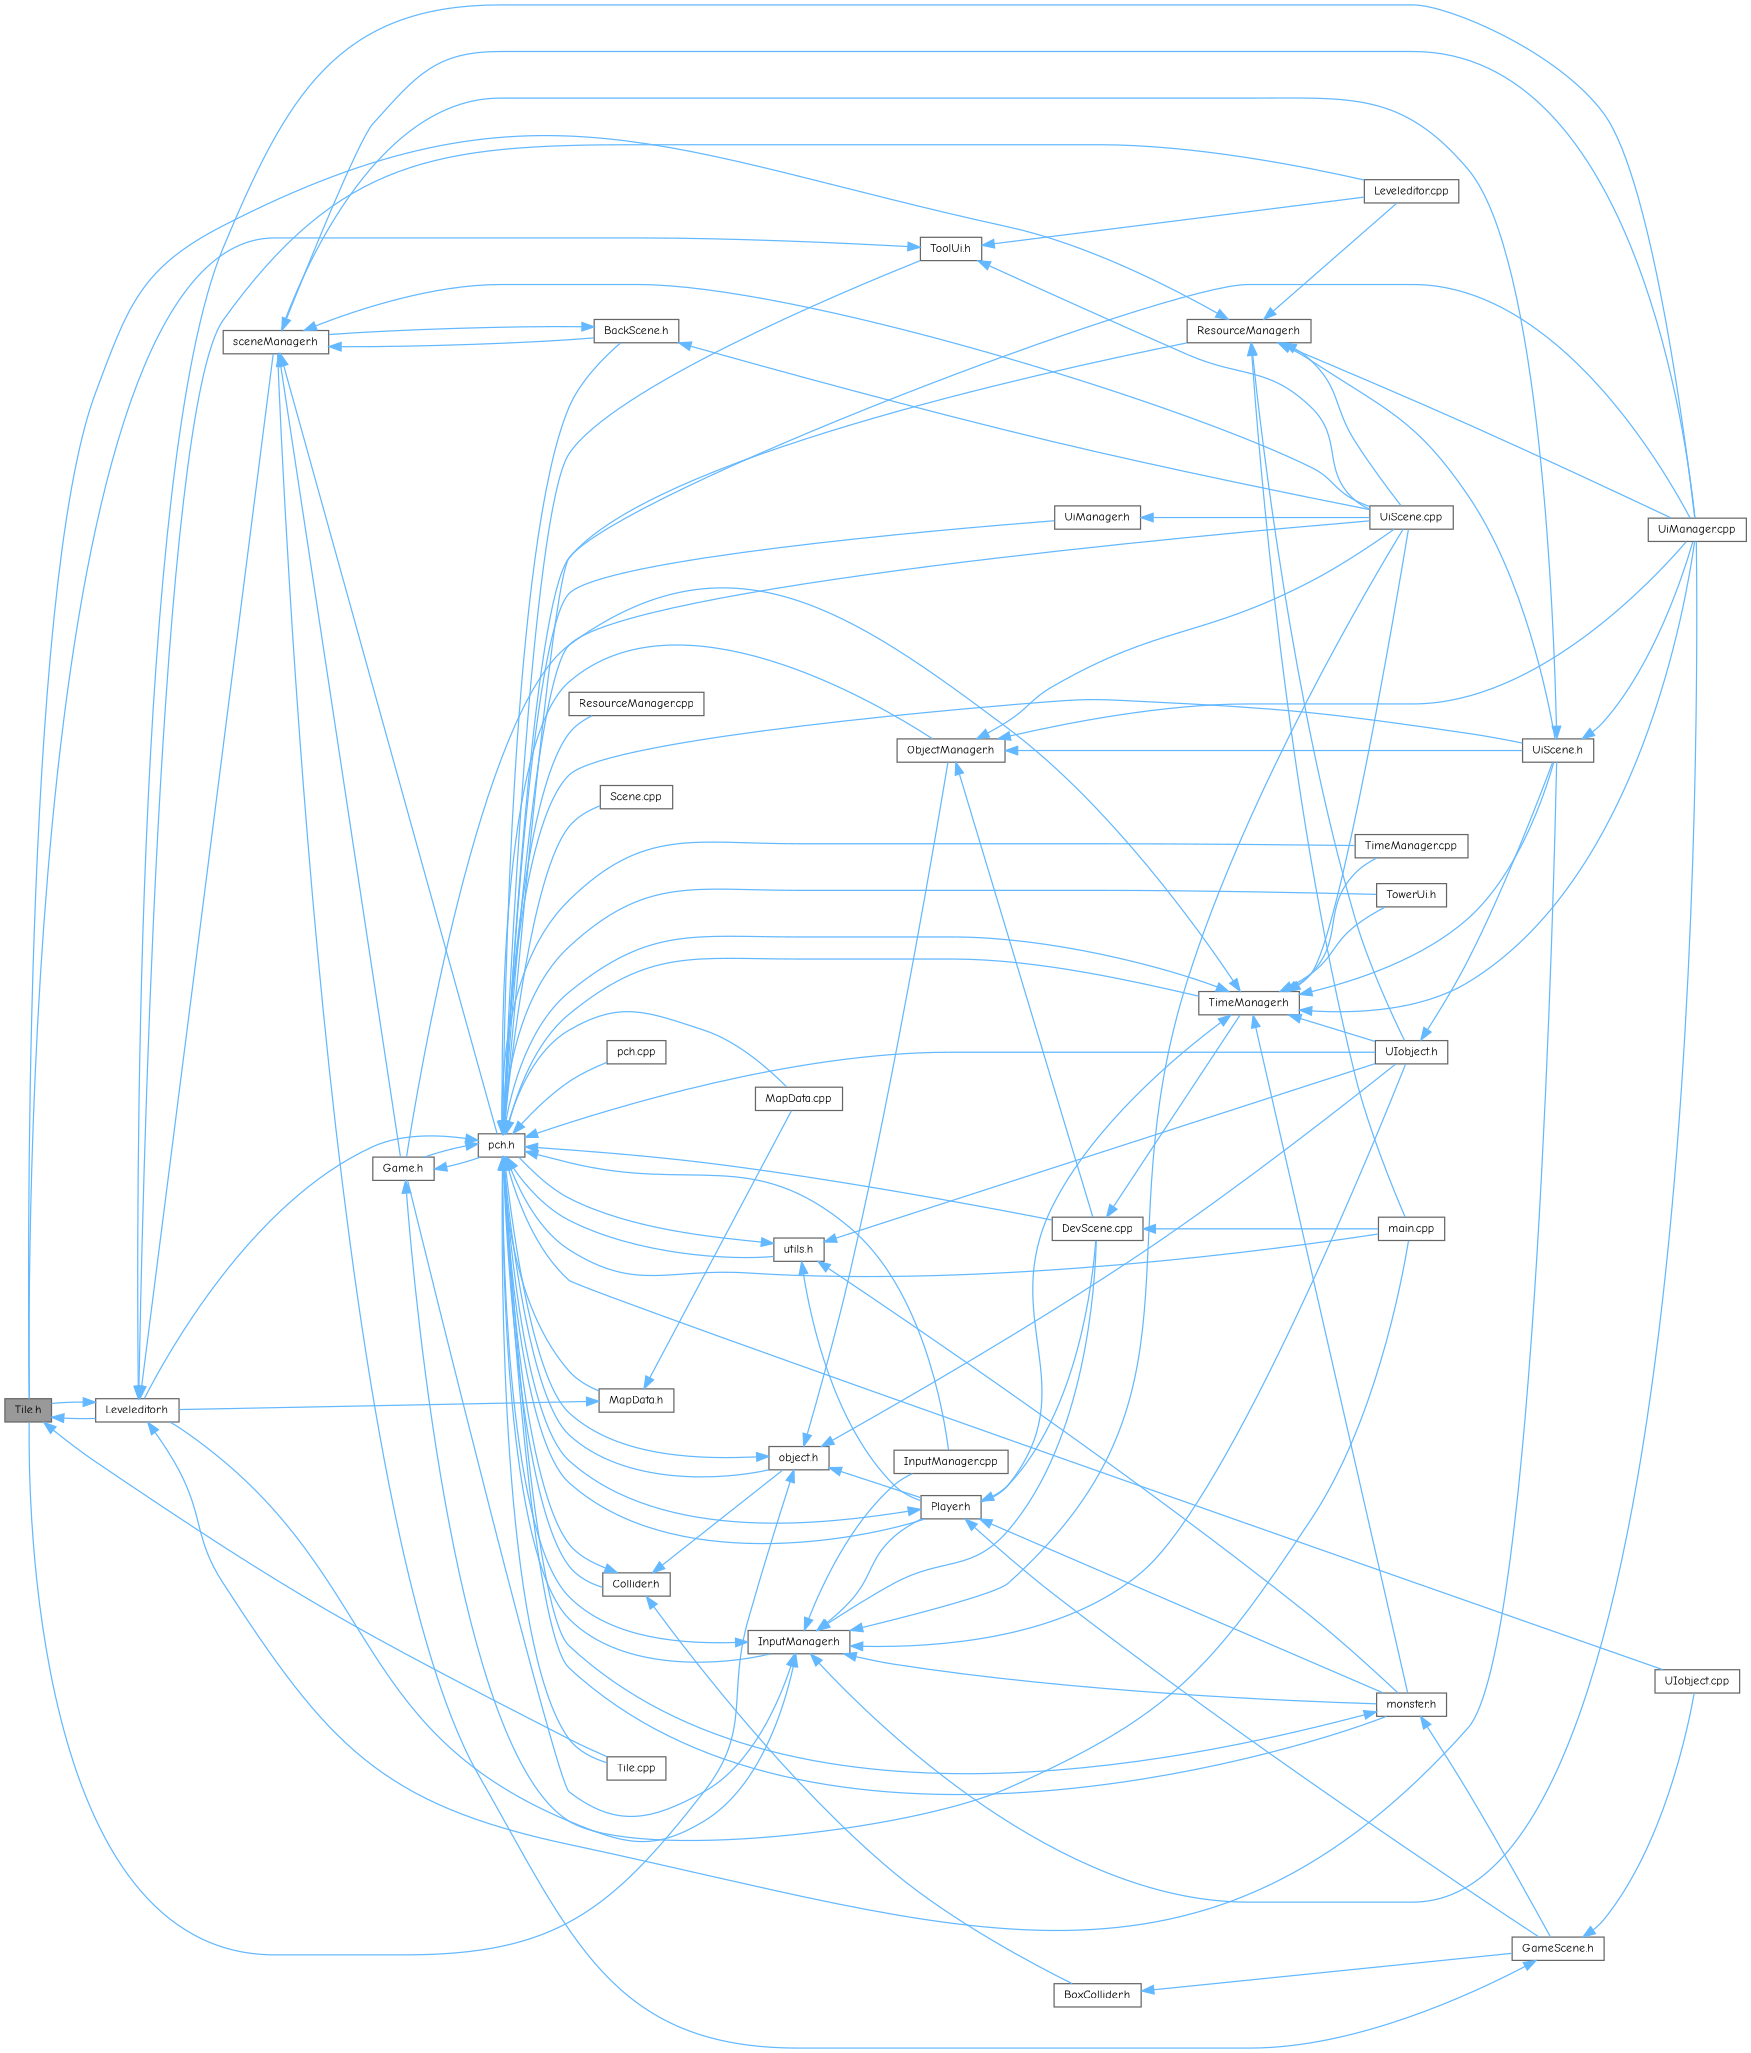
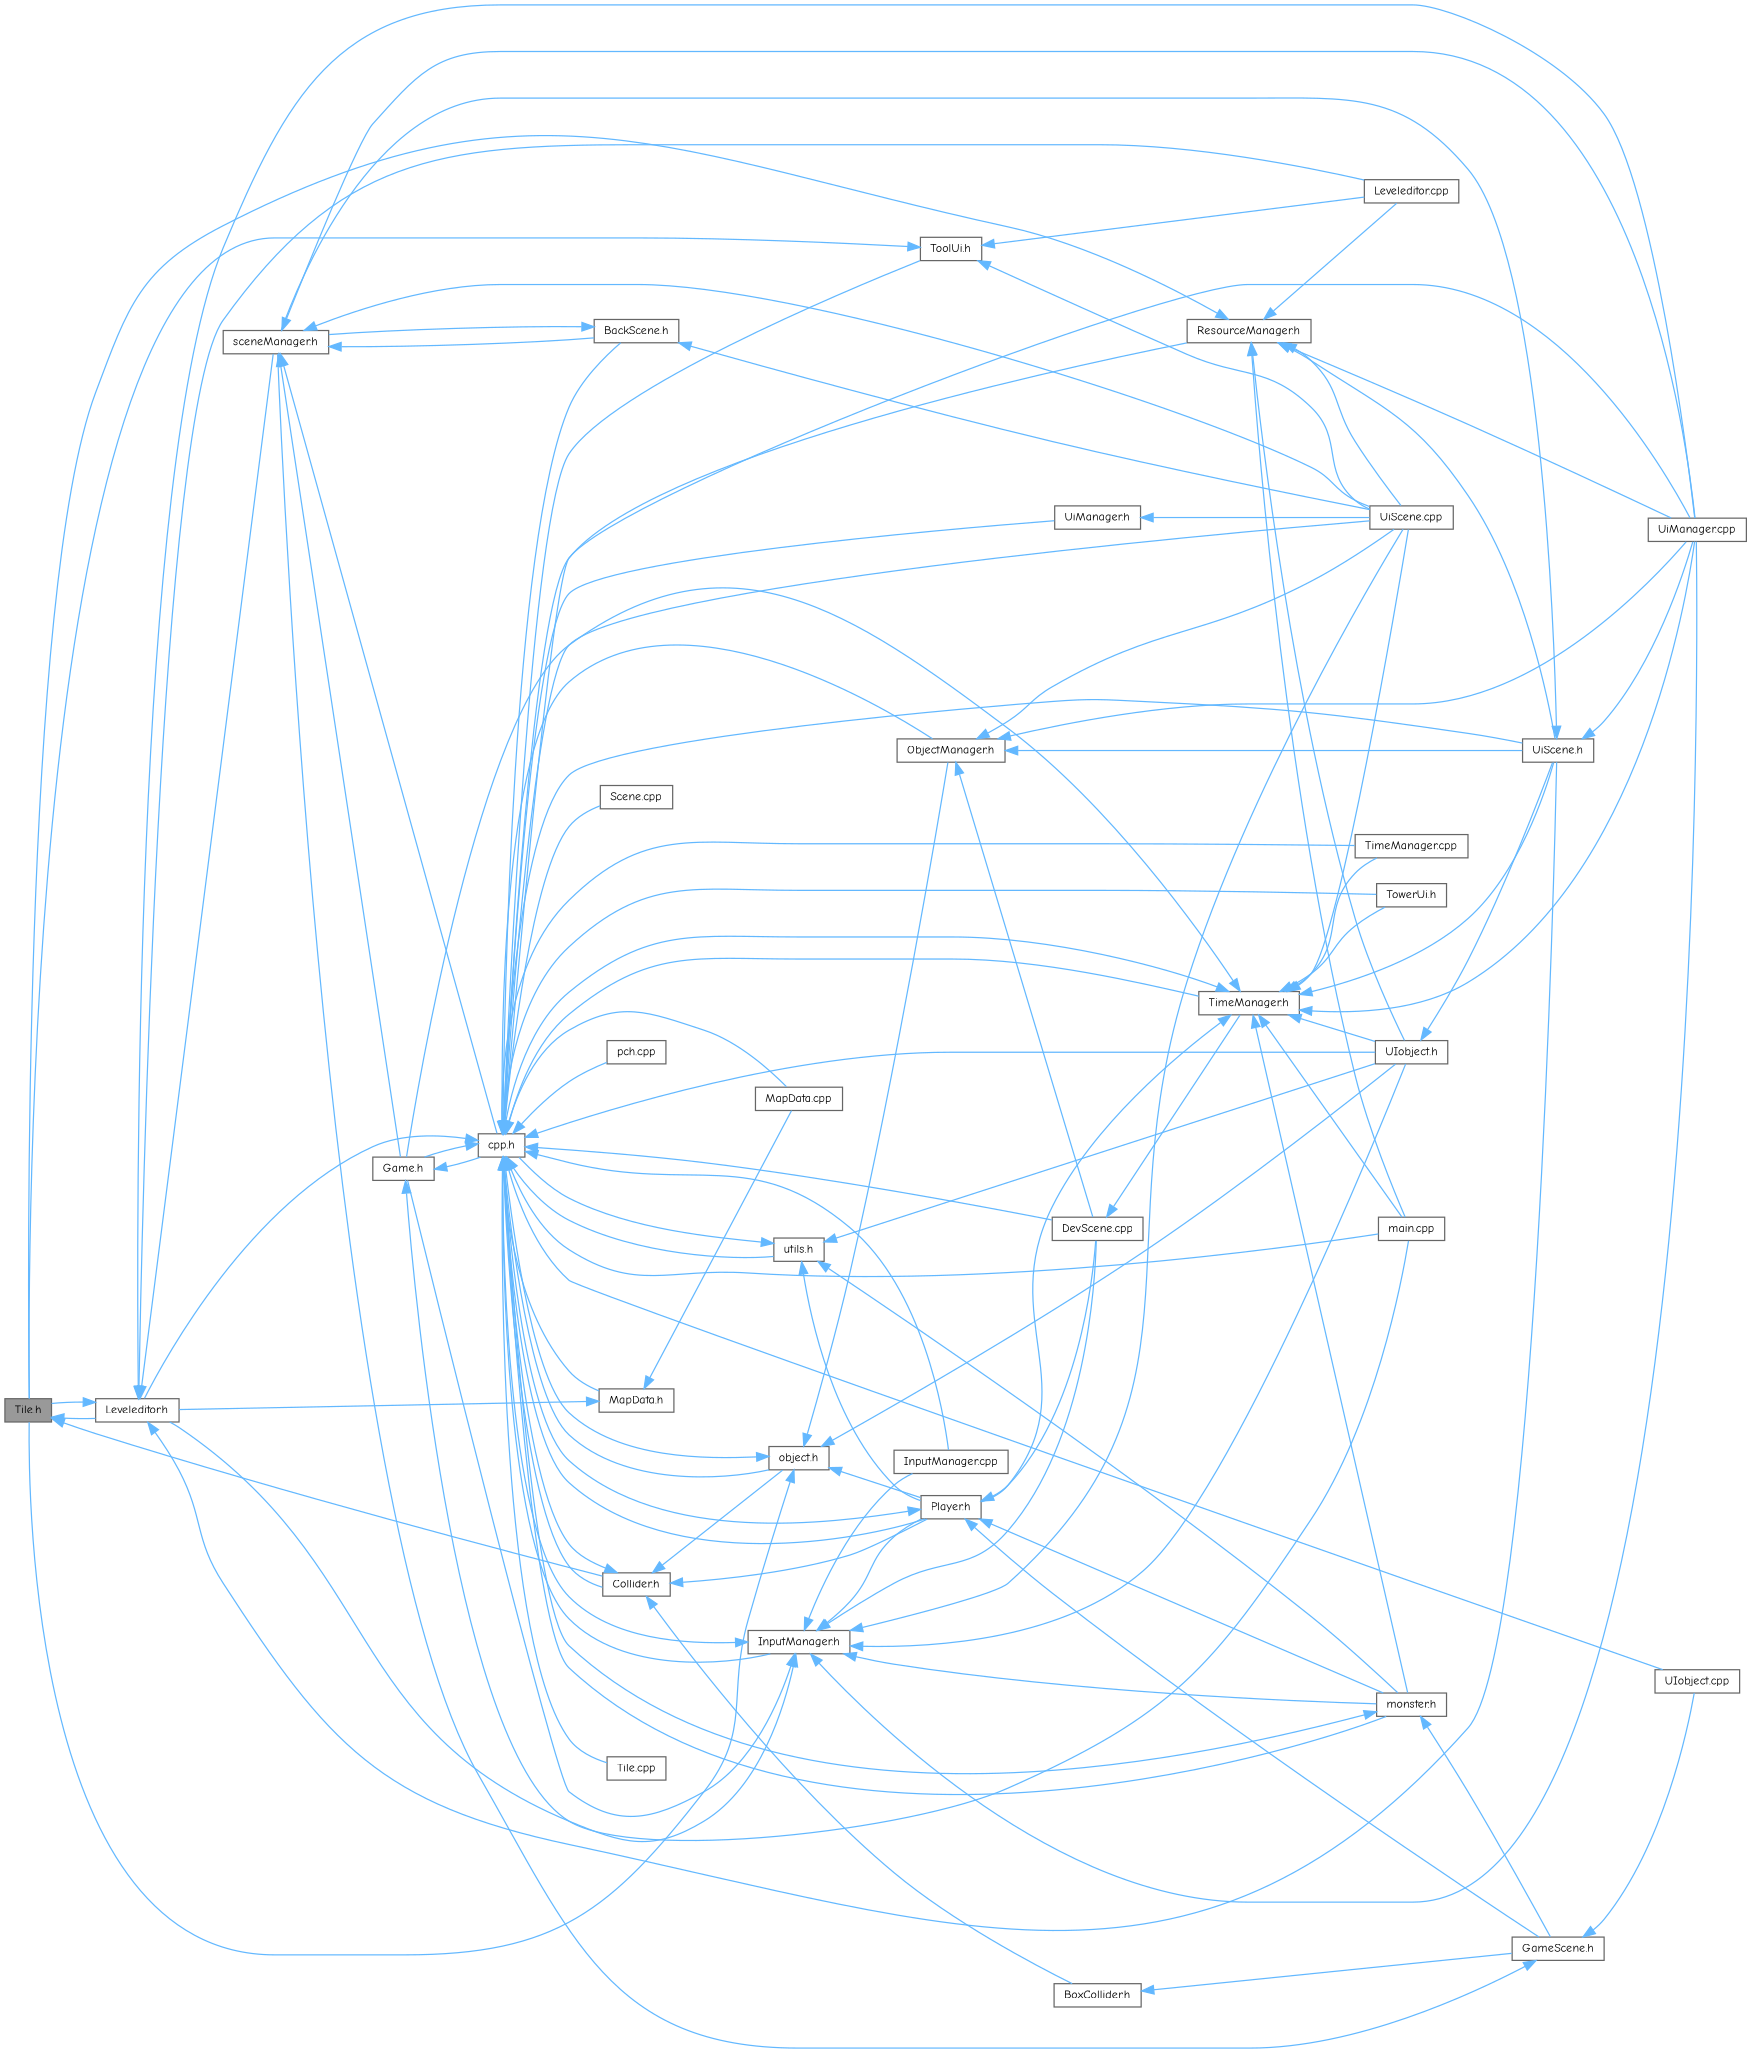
(636, 704) -> none
(502, 1145) -> (502, 1145)
(1267, 1229) -> (1337, 1126)
none -> (809, 1565)
(322, 1607) -> (332, 1503)
